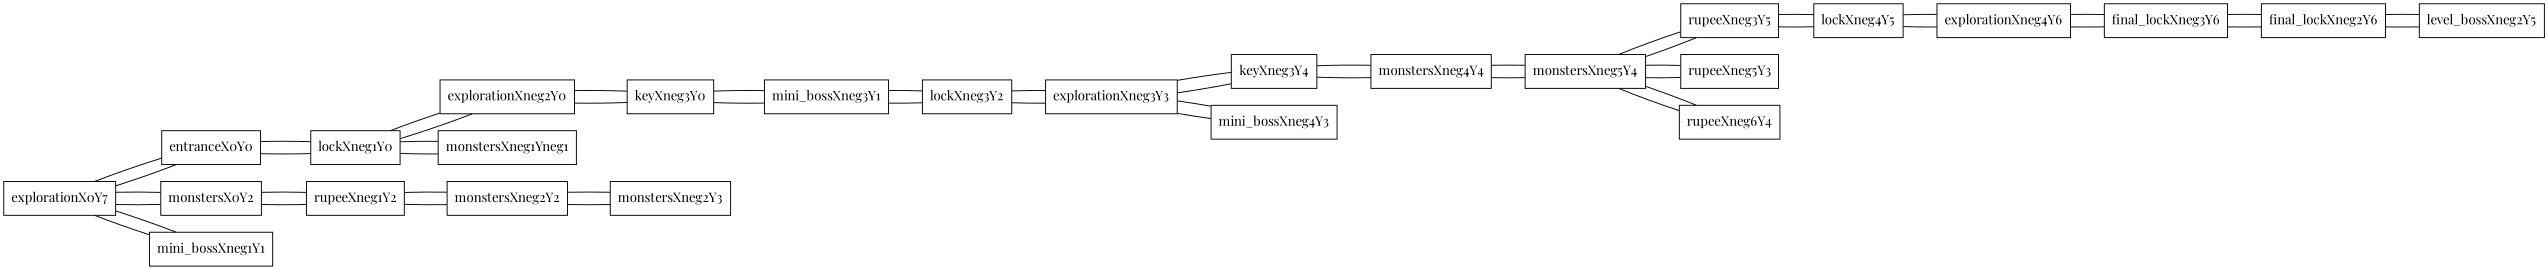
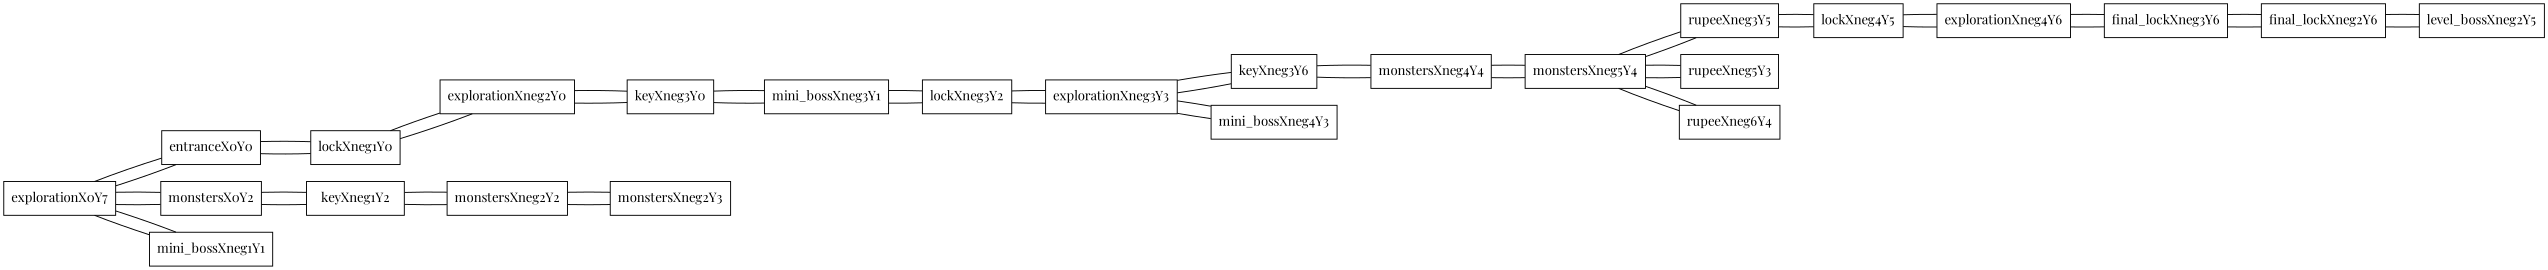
(1274, 71) -> (1274, 71)
(507, 148) -> none
(355, 198) -> (355, 198)
